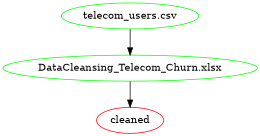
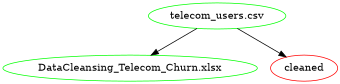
(130, 91) -> (259, 41)
